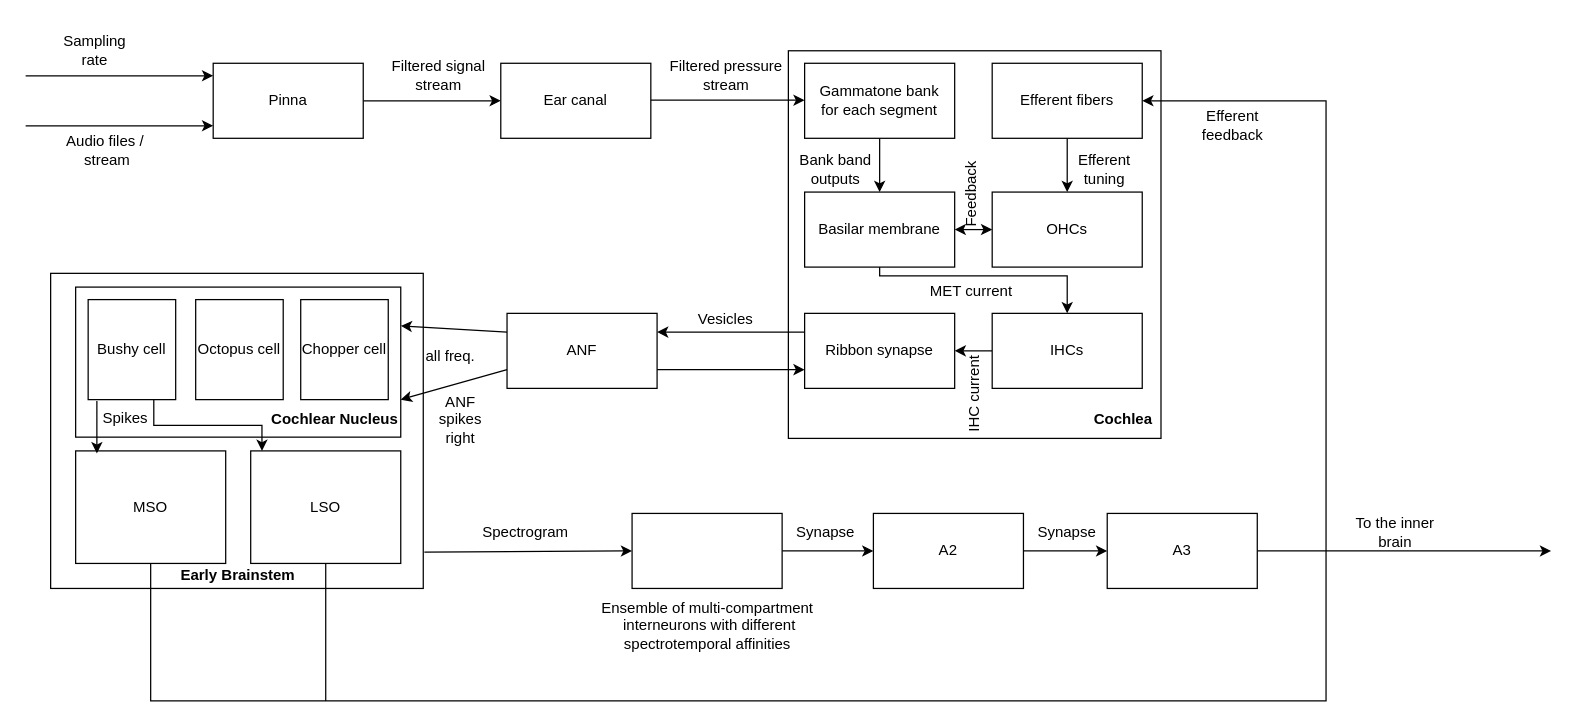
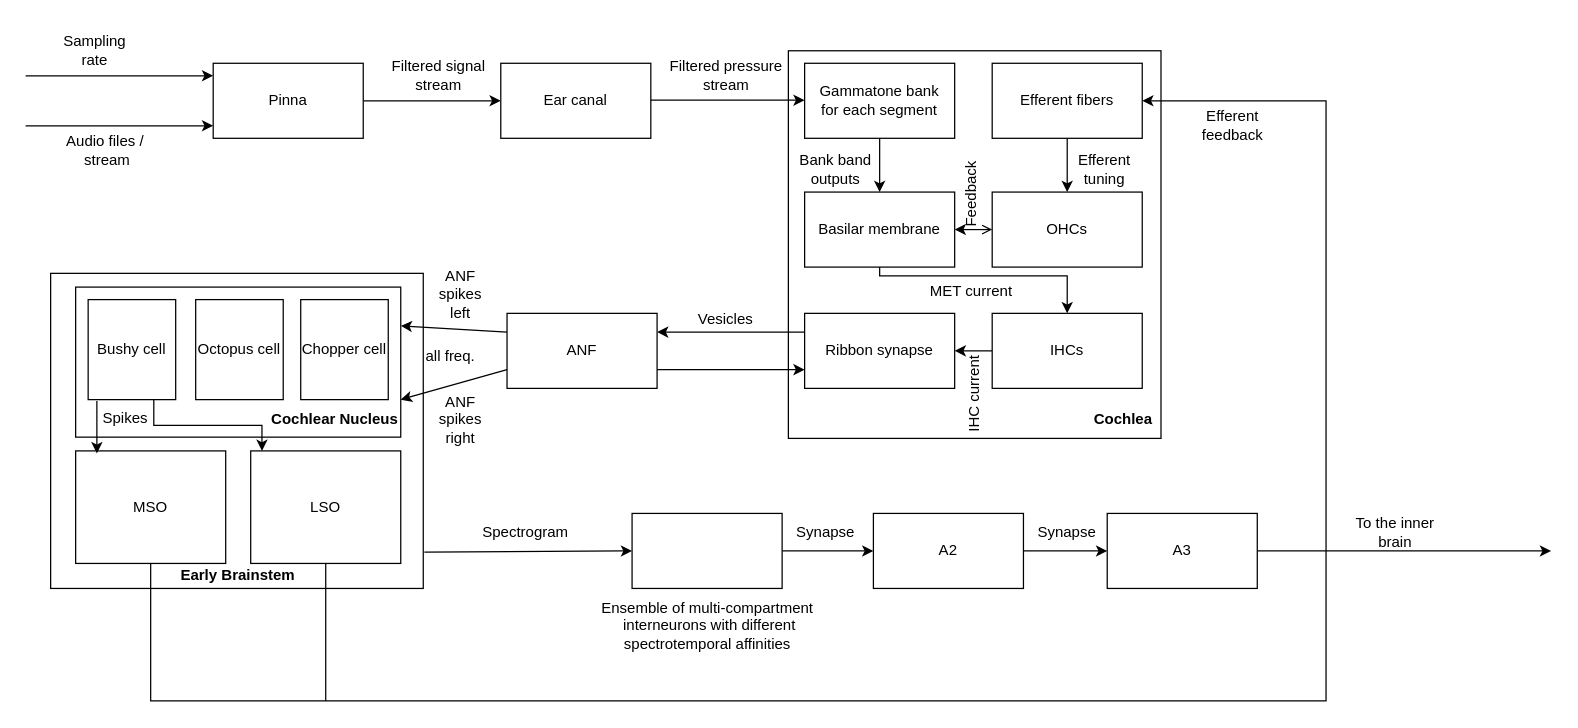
(982, 229) -> (984, 229)
none -> (461, 294)
